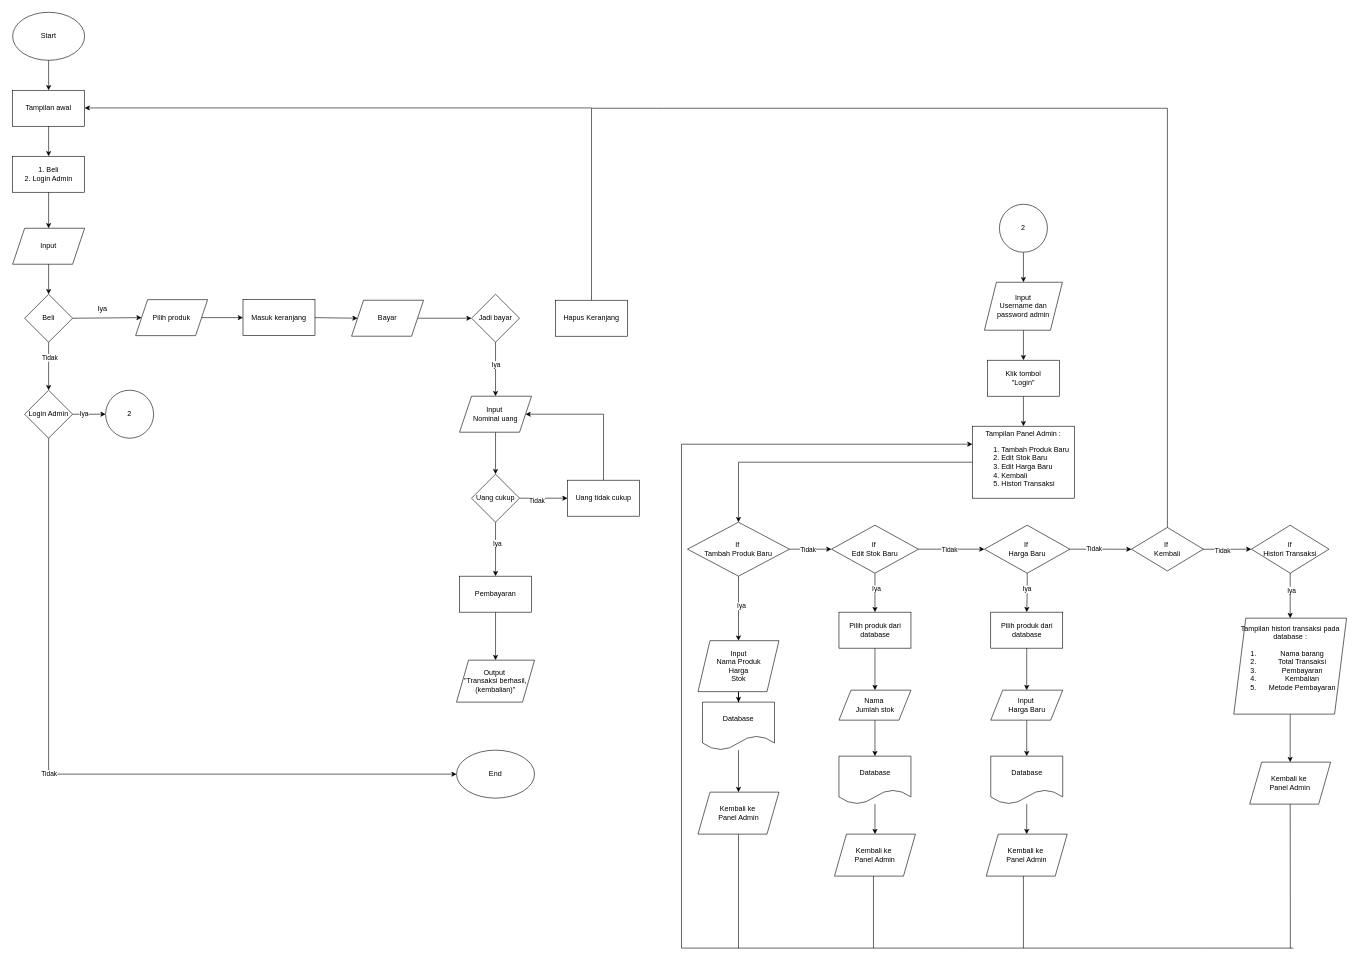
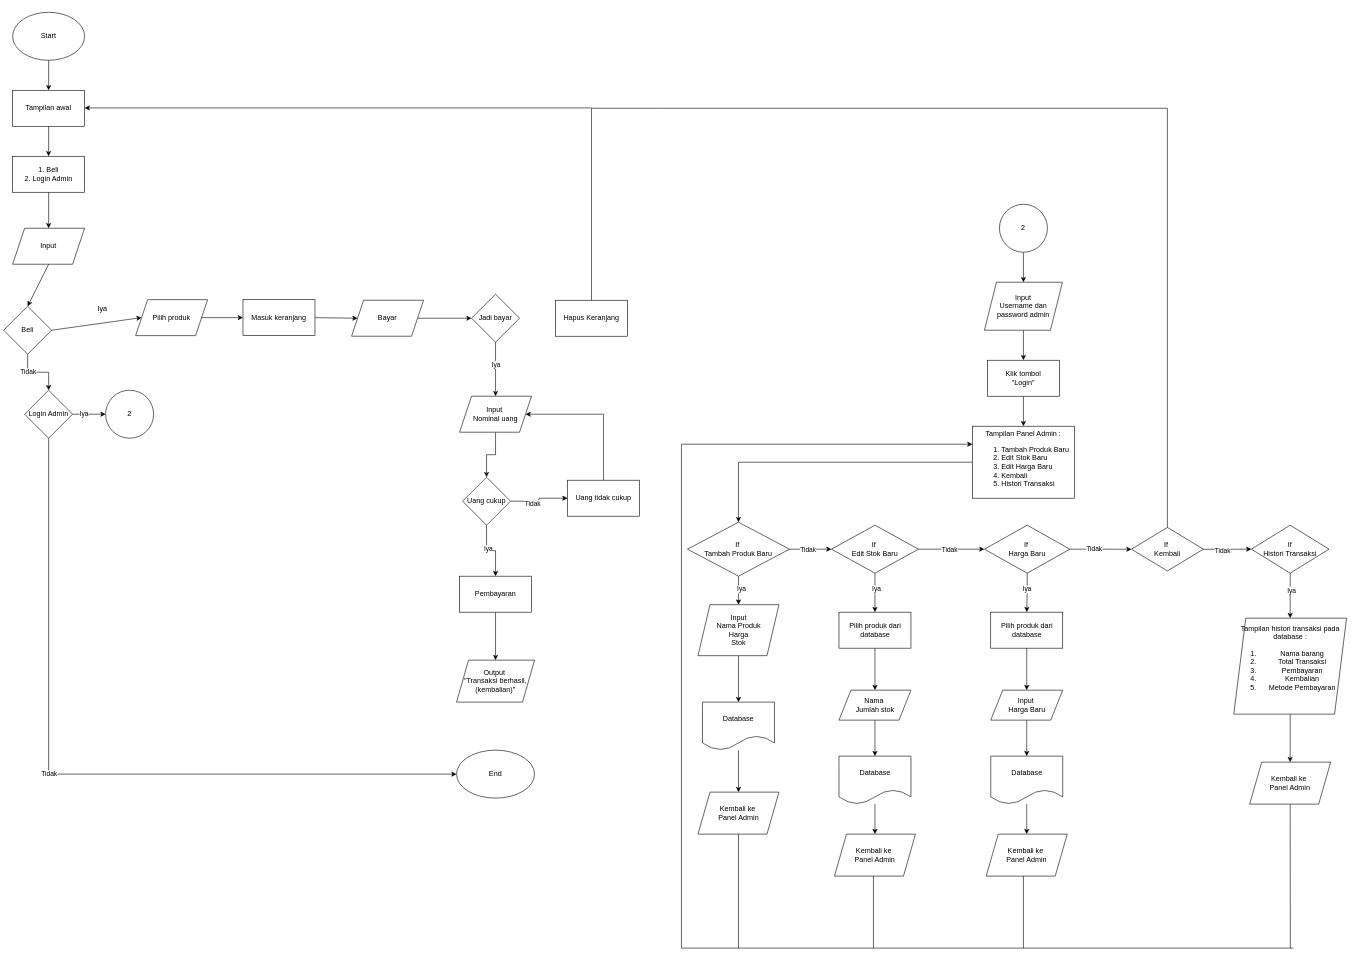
(48, 318) -> (27, 330)
(495, 498) -> (486, 501)
(738, 666) -> (738, 630)
